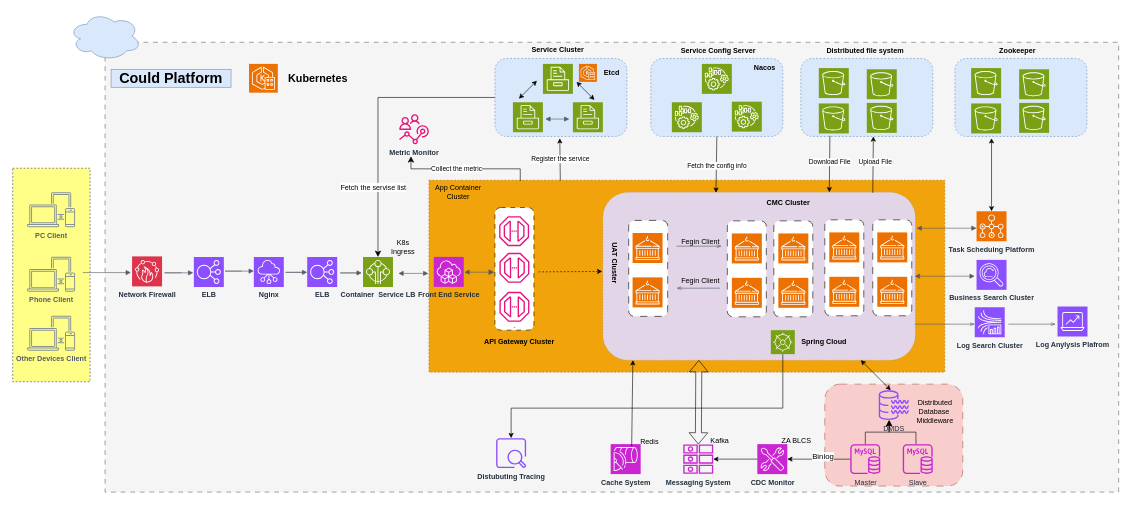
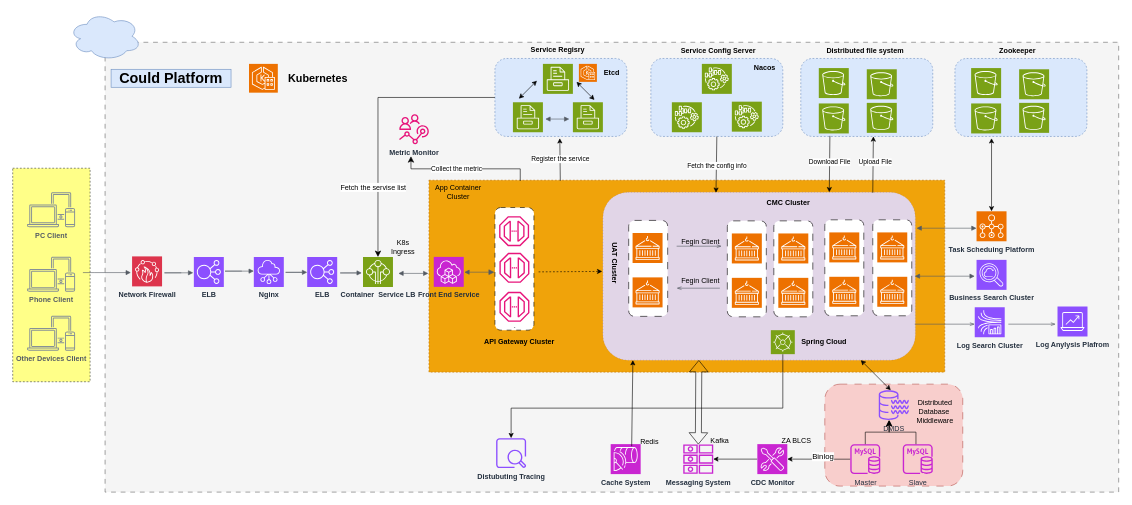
(558, 50) -> (558, 50)
